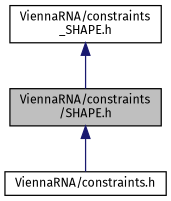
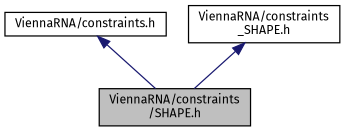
(86, 155) -> (131, 67)
